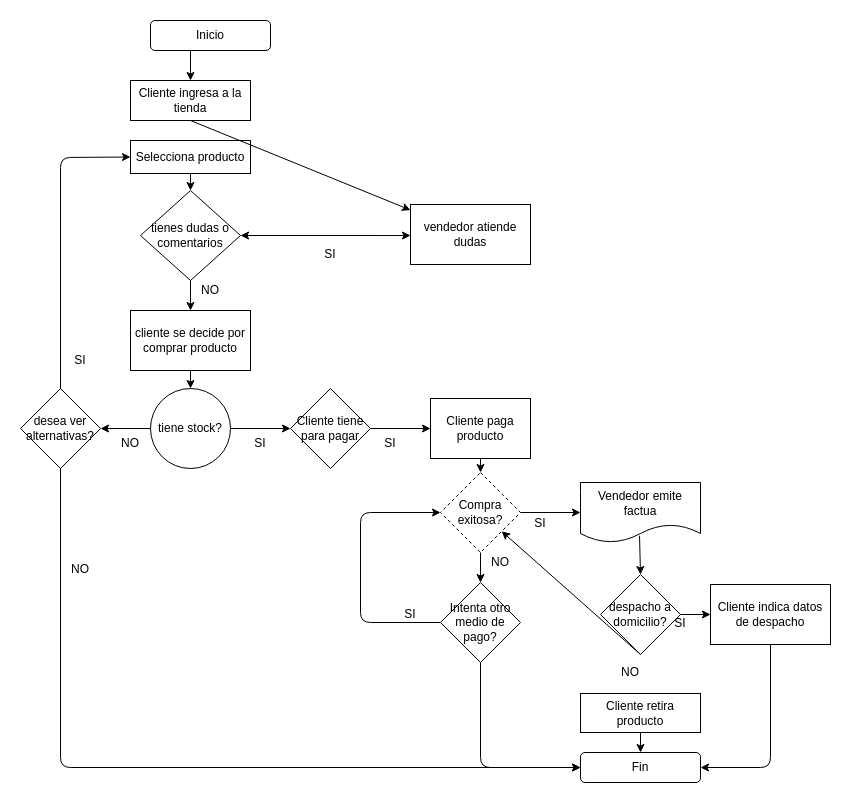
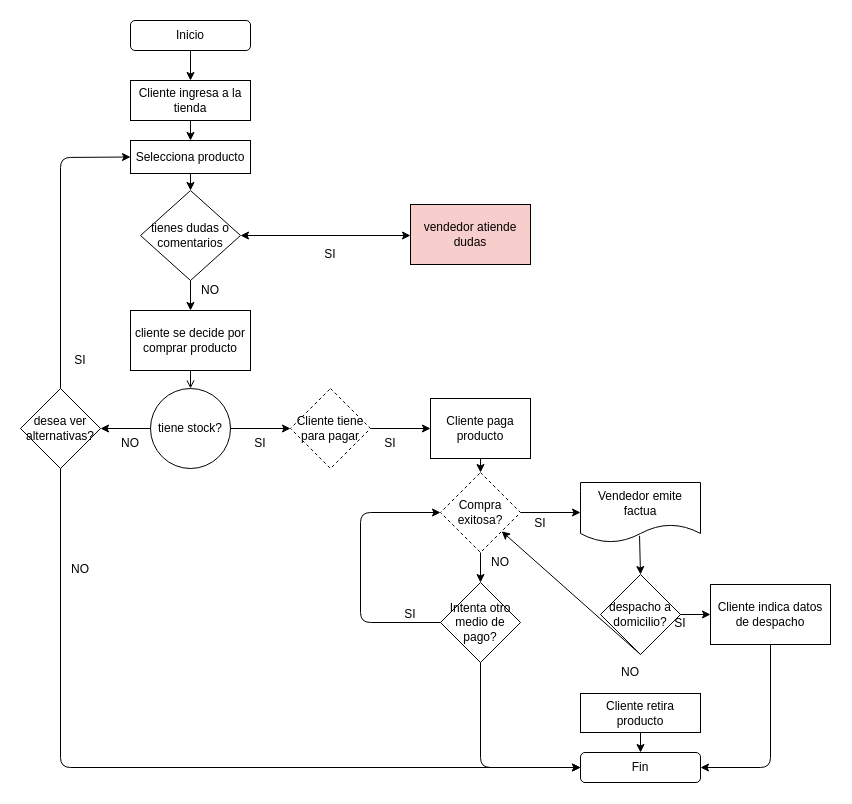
(211, 36) -> (191, 36)
(297, 164) -> (191, 127)
(471, 235) -> (471, 235)
(191, 380) -> (191, 382)
(331, 429) -> (331, 429)
